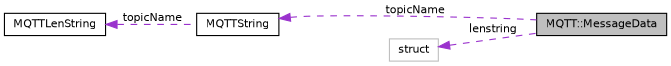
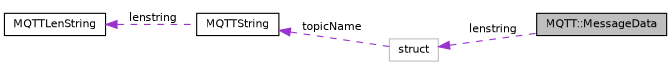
(413, 16) -> (340, 39)
(151, 18) -> (151, 18)
